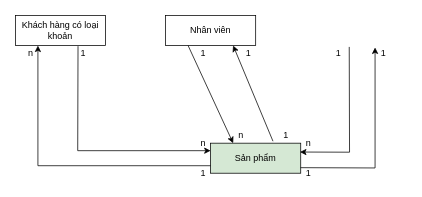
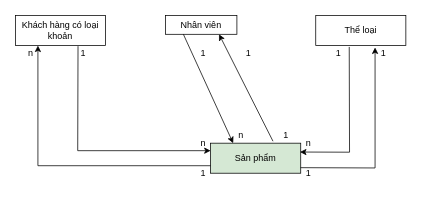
(210, 30) -> (201, 25)
none -> (360, 30)
